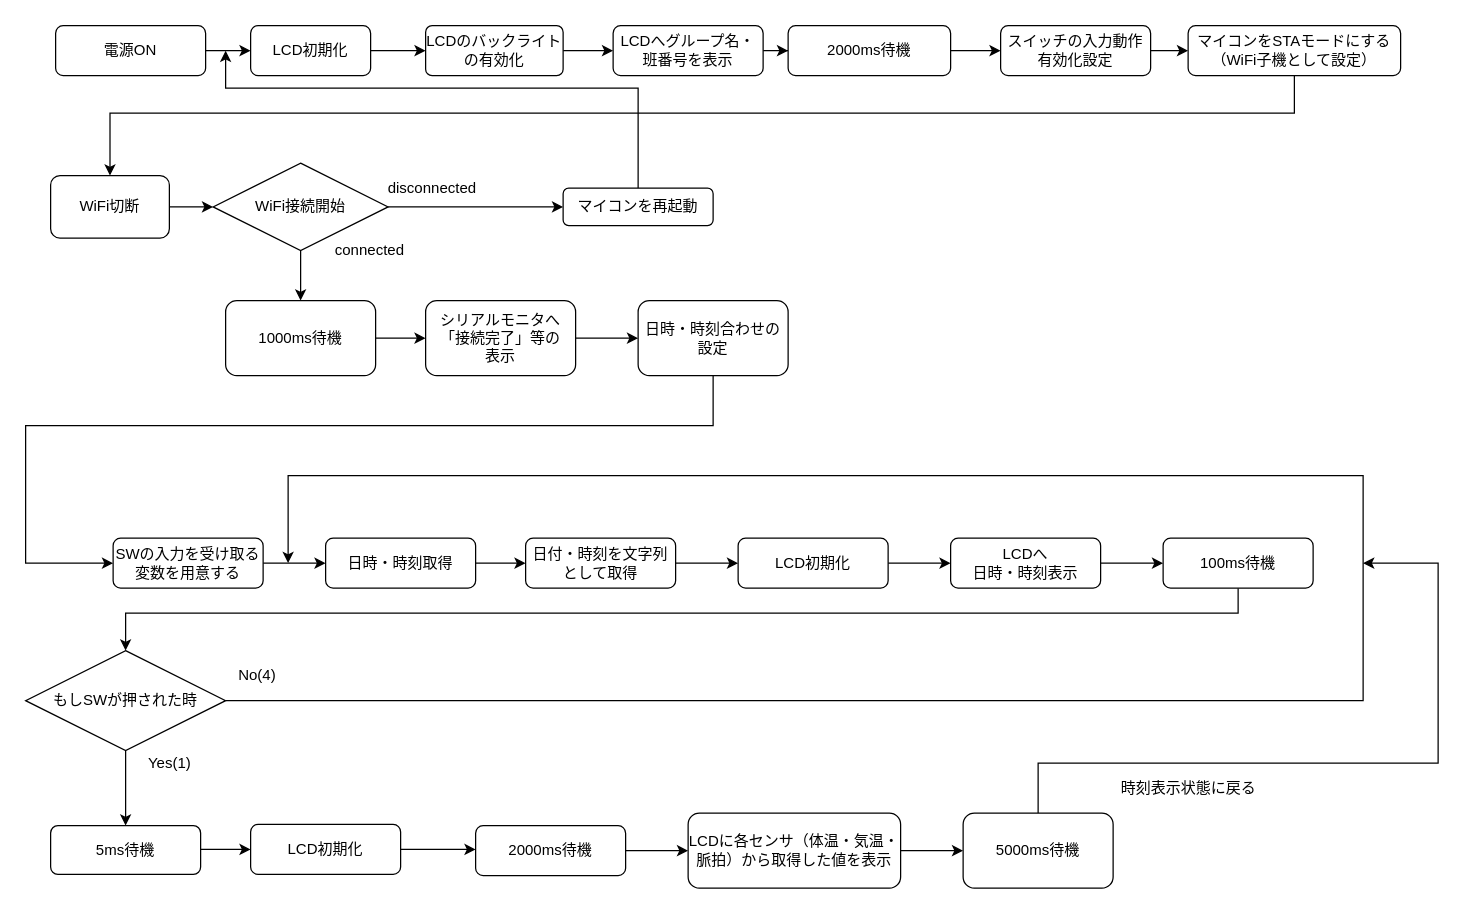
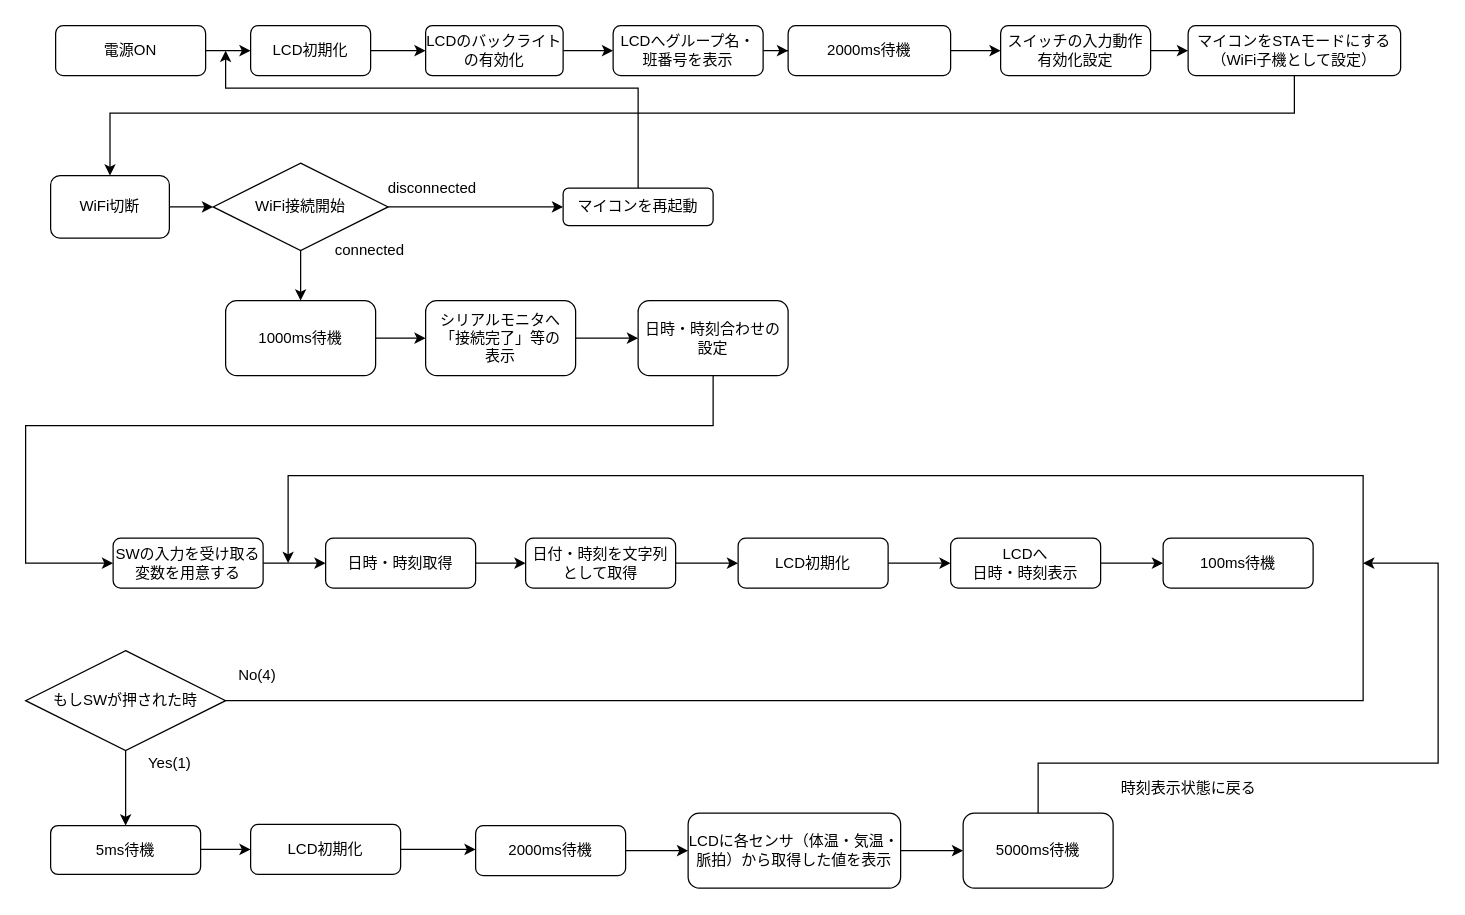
(680, 613) -> none
